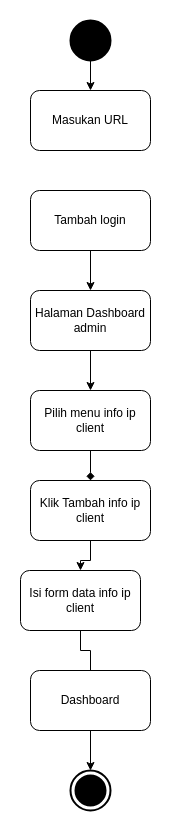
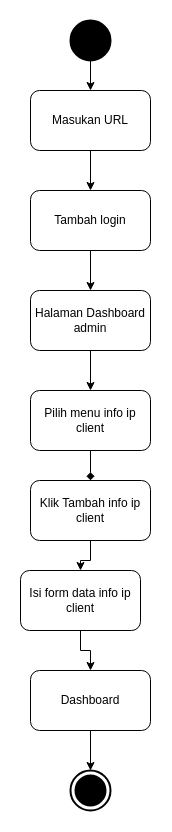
none -> (91, 167)
(91, 665) -> (91, 662)
